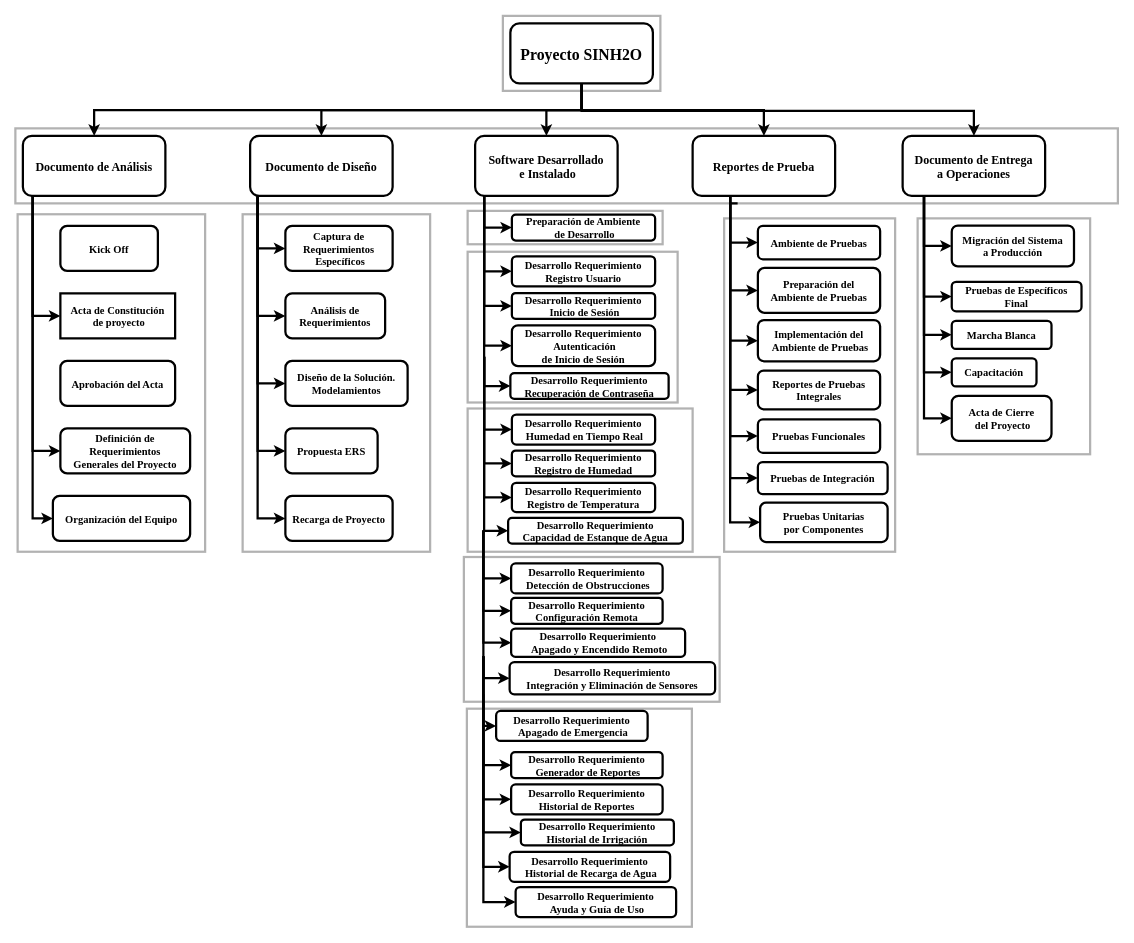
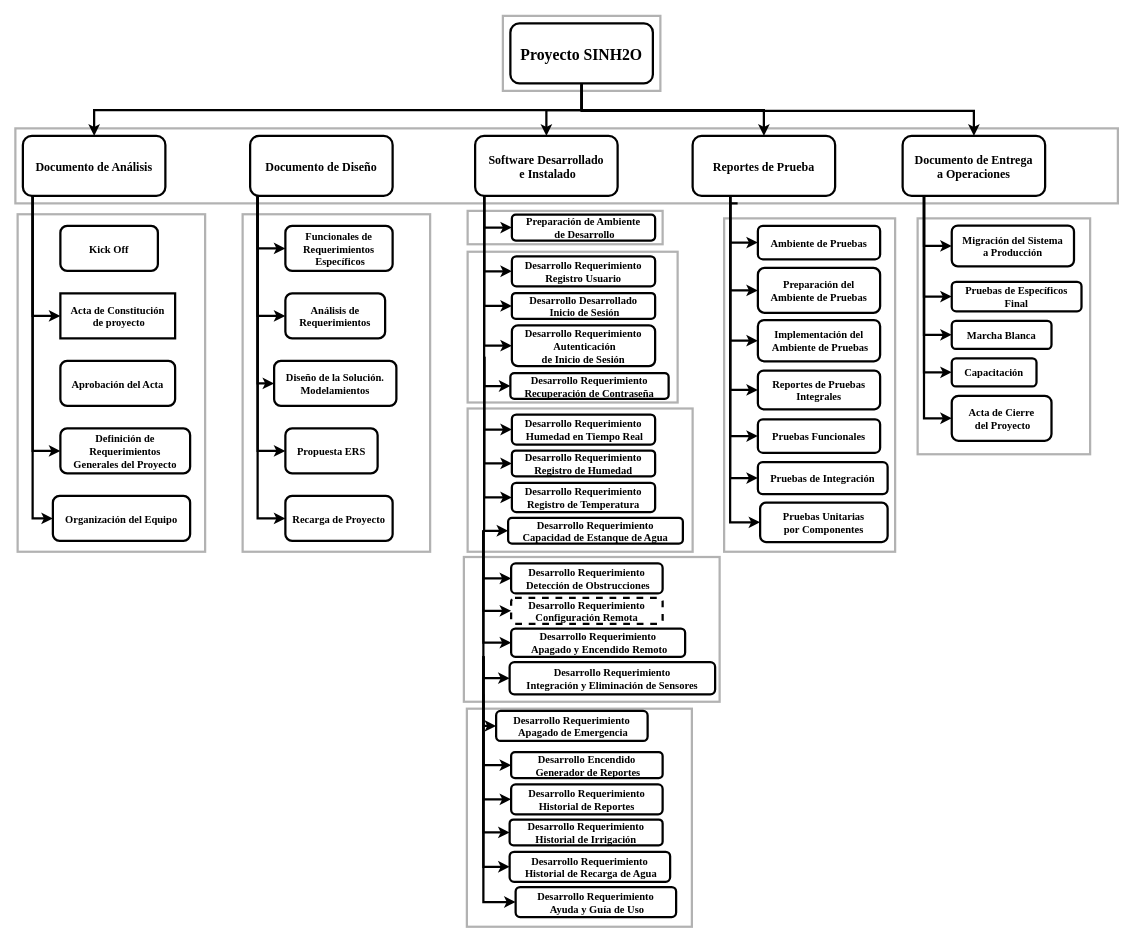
(321, 119) -> none
(339, 236) -> (339, 236)
(583, 300) -> (583, 300)
(347, 383) -> (335, 383)
(587, 611) -> (587, 611)
(587, 759) -> (587, 759)
(597, 832) -> (586, 832)
